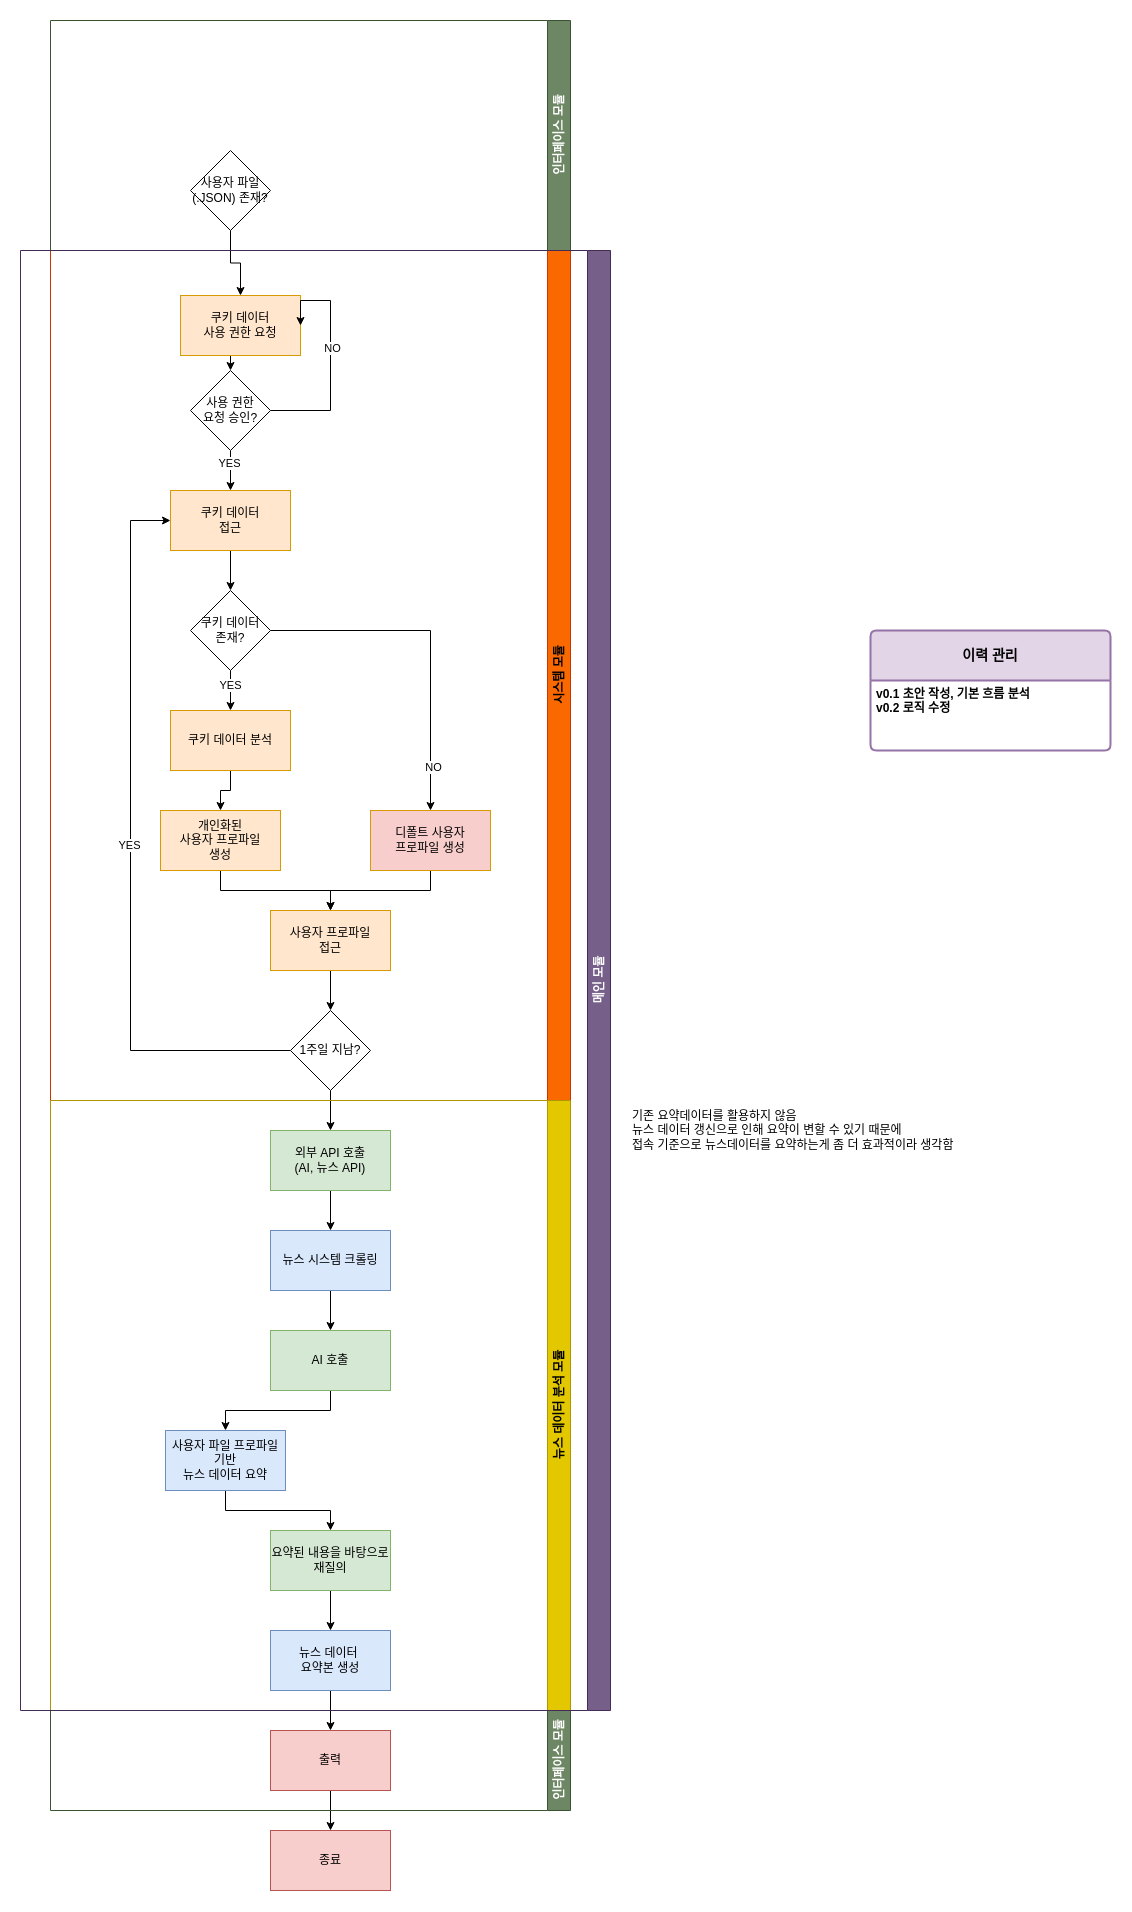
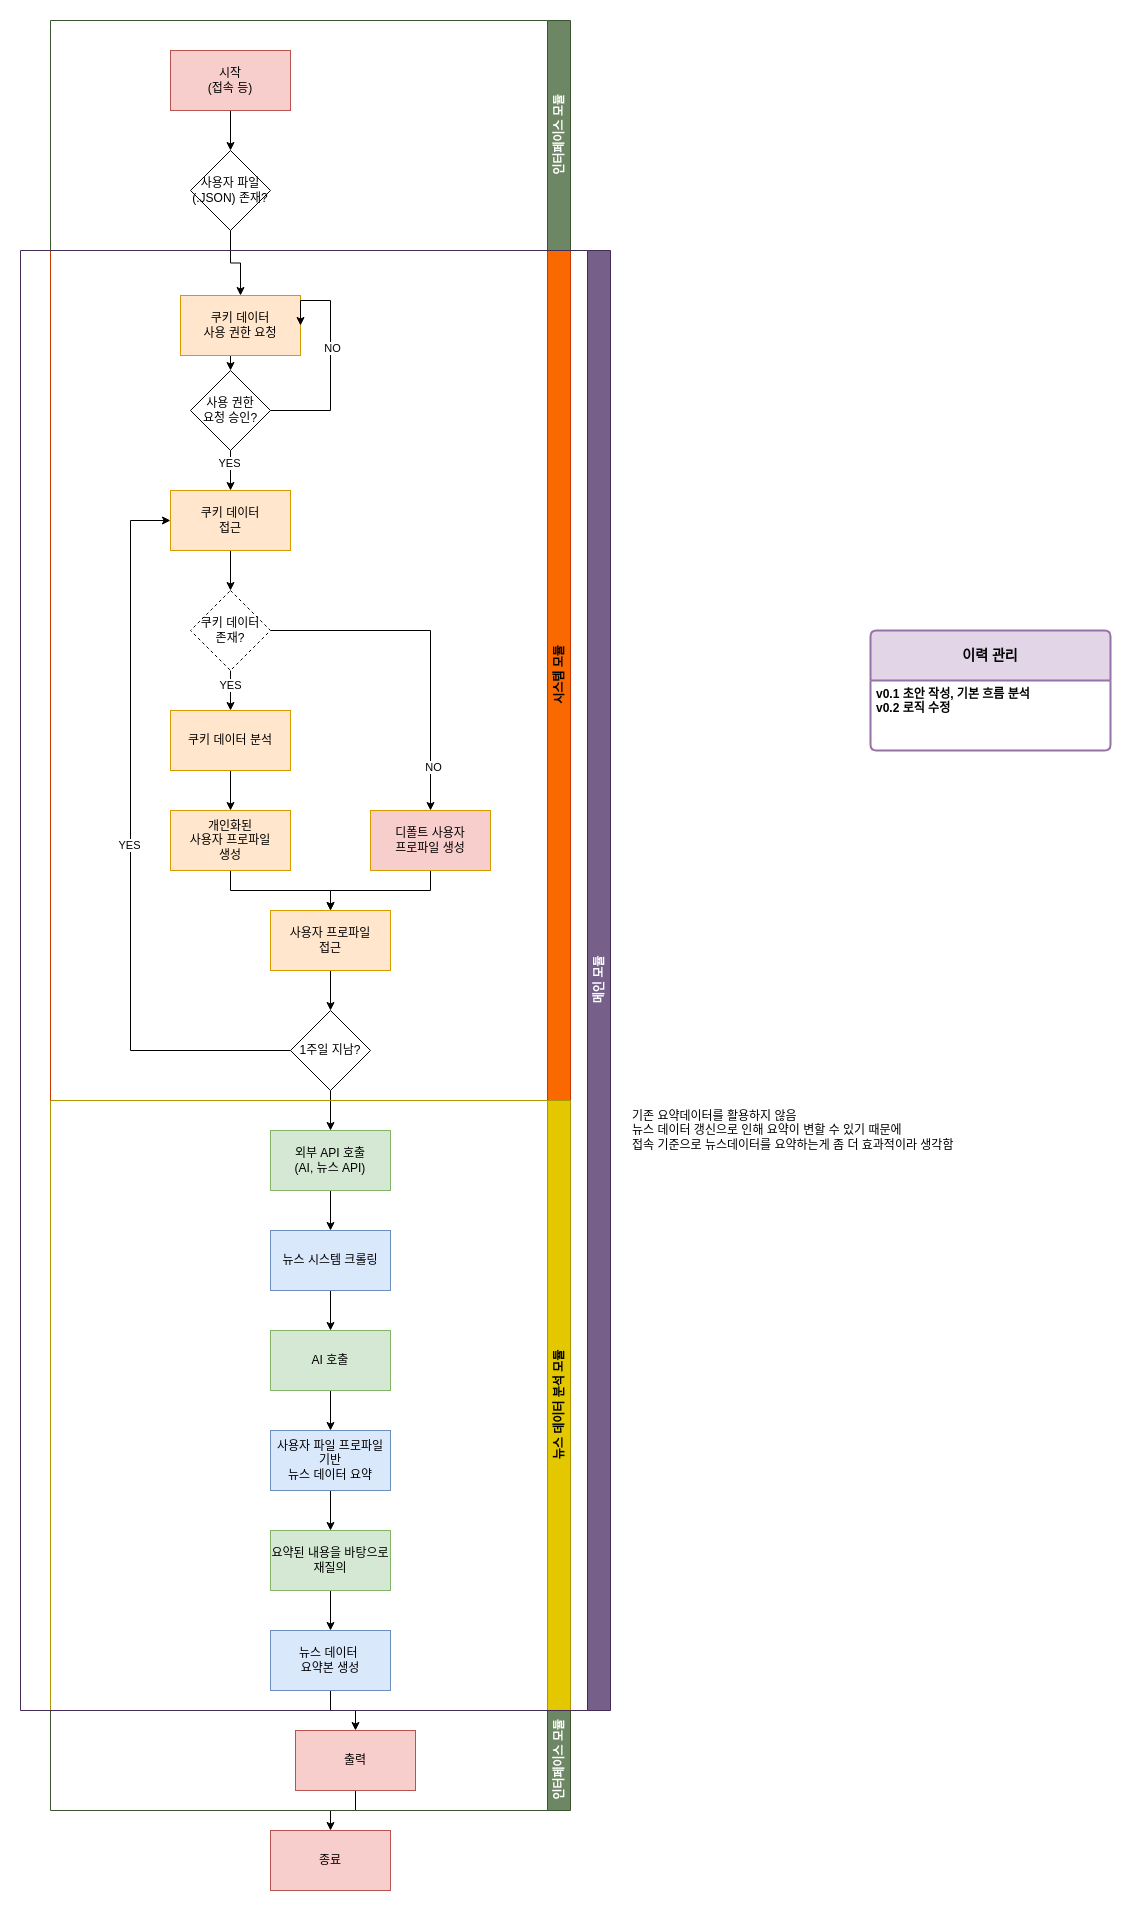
none -> (231, 81)
none -> (231, 127)
(231, 631) -> (231, 631)
(221, 841) -> (231, 841)
(226, 1461) -> (331, 1461)
(331, 1761) -> (356, 1761)
